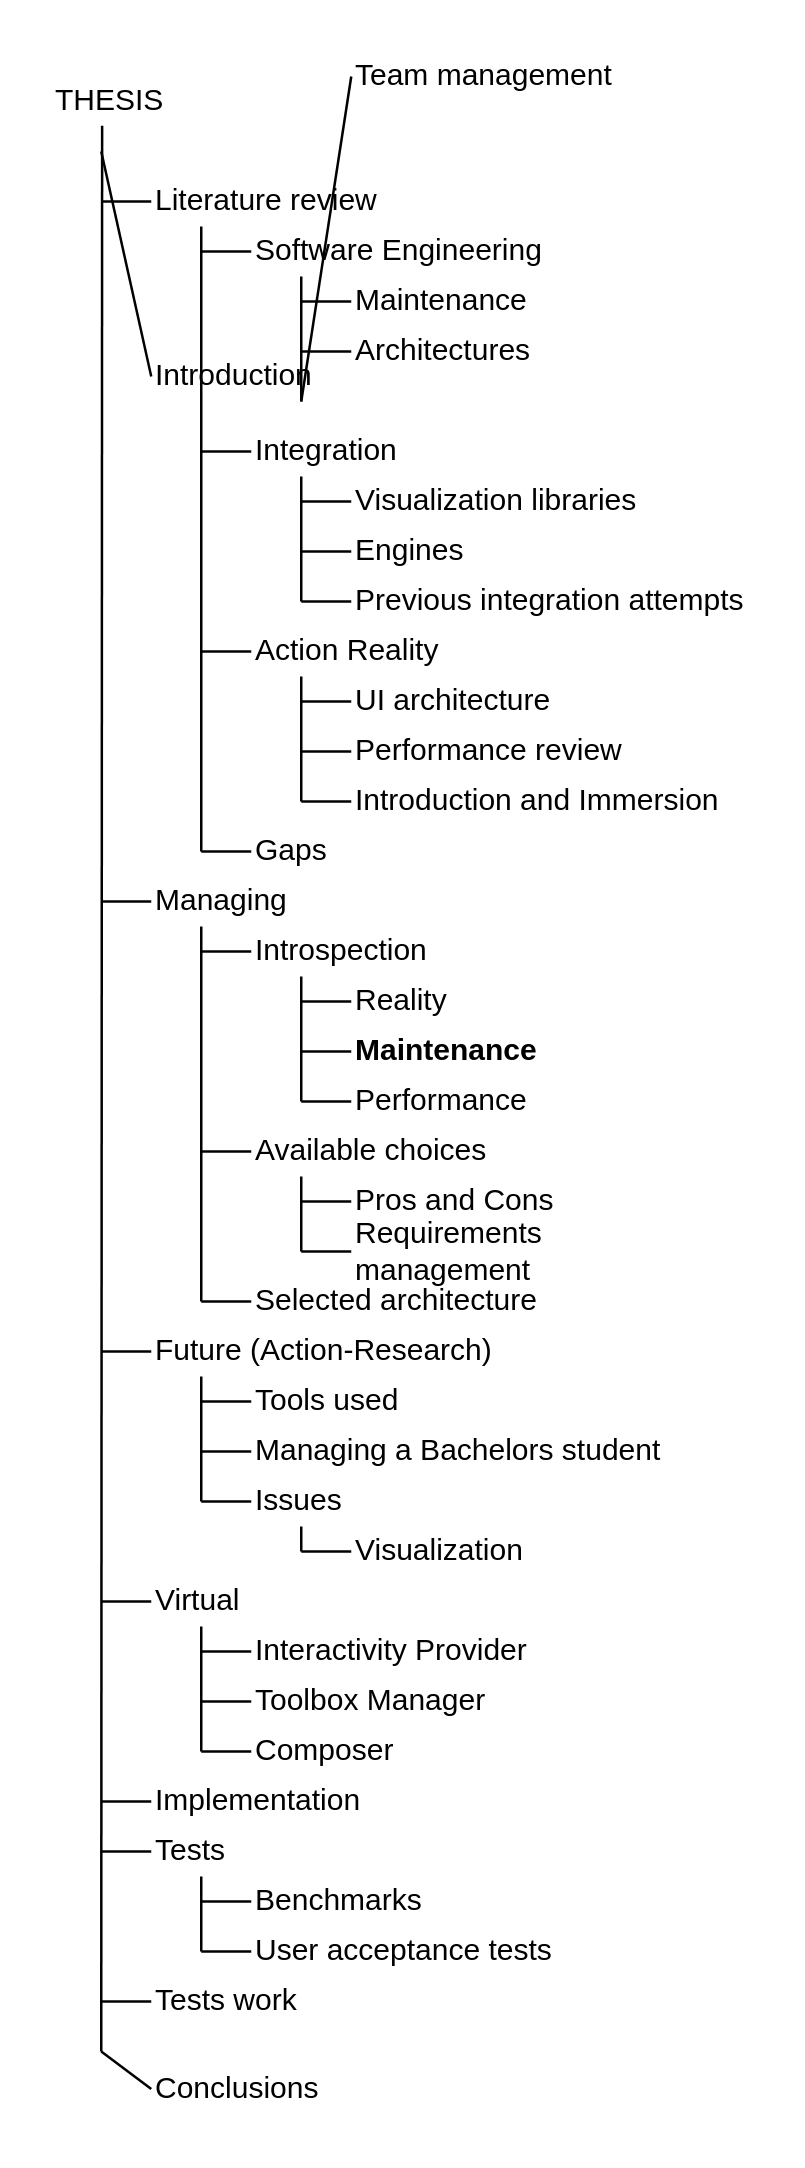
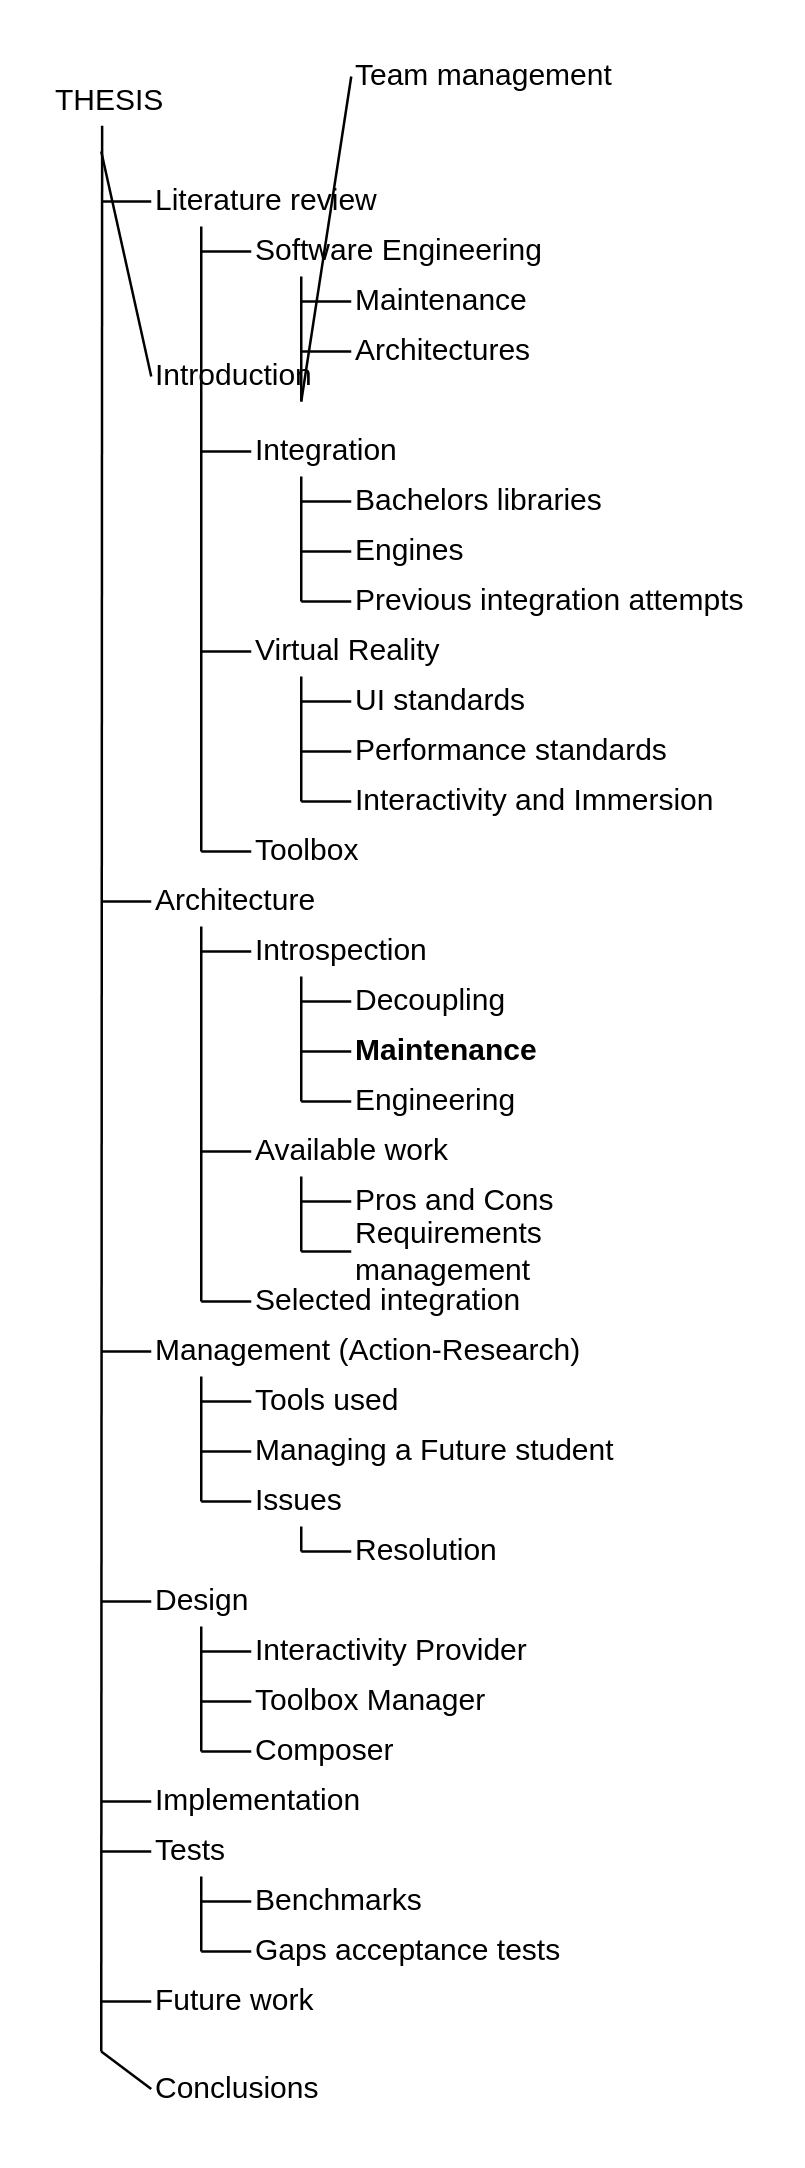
(504, 501) -> (496, 501)
(358, 651) -> (363, 651)
(474, 701) -> (453, 701)
(500, 751) -> (529, 751)
(541, 801) -> (541, 801)
(290, 851) -> (311, 851)
(220, 901) -> (241, 901)
(407, 1001) -> (432, 1001)
(449, 1101) -> (441, 1101)
(380, 1151) -> (358, 1151)
(404, 1301) -> (404, 1301)
(350, 1351) -> (379, 1351)
(466, 1451) -> (451, 1451)
(450, 1551) -> (432, 1551)
(207, 1601) -> (203, 1601)
(416, 1951) -> (416, 1951)
(236, 2001) -> (245, 2001)
